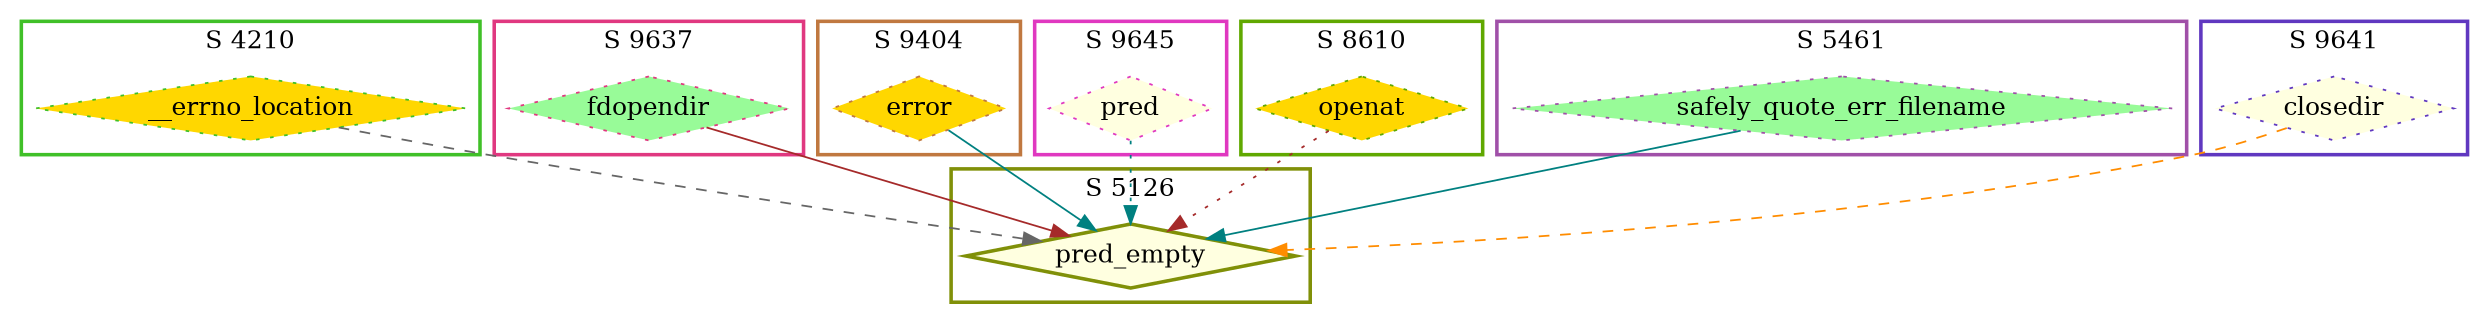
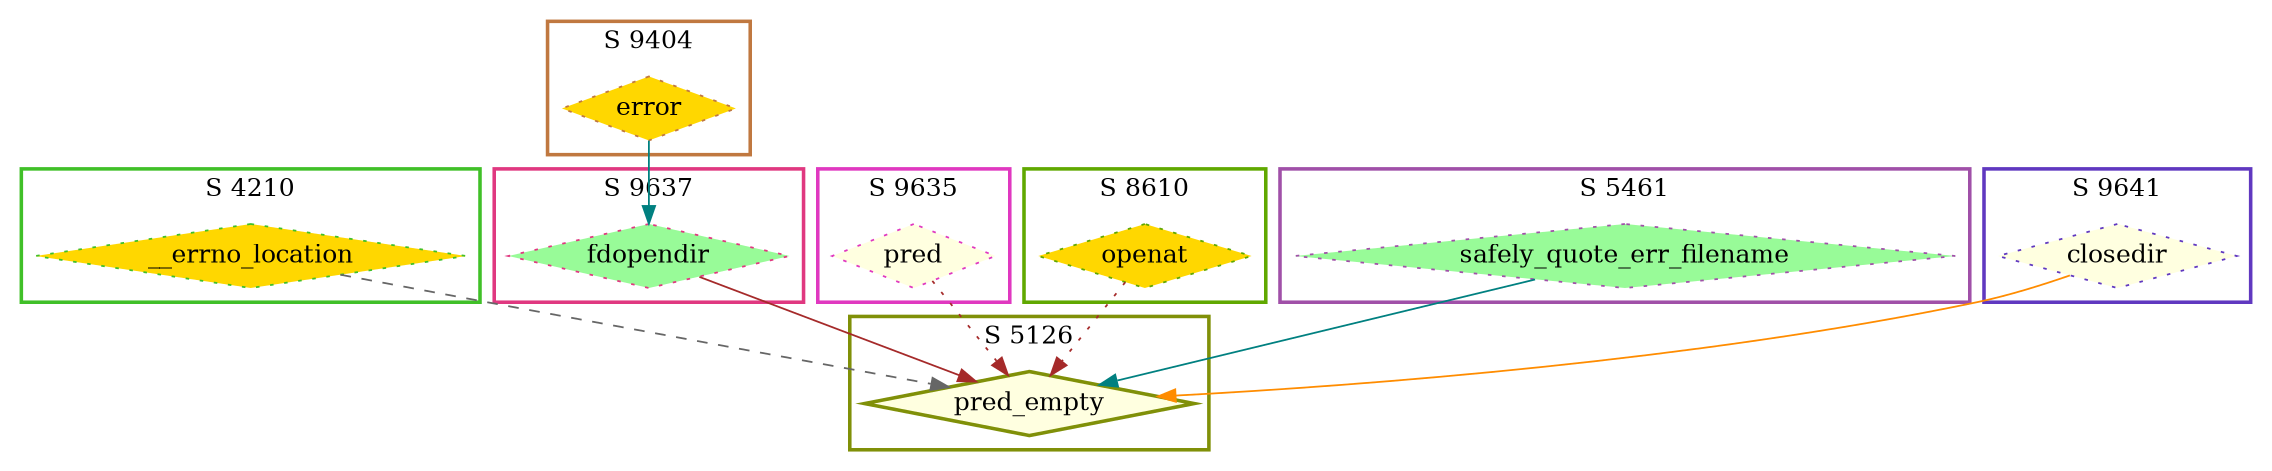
(1131, 42) -> (914, 189)
(1021, 180) -> (649, 180)
(1131, 180) -> (971, 329)
(1790, 214) -> (1626, 357)
